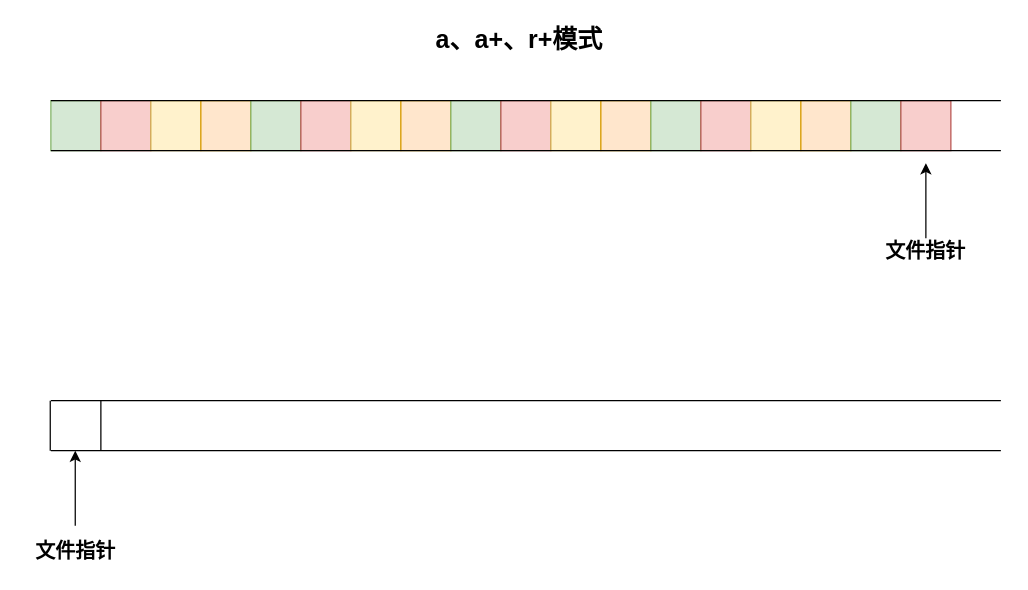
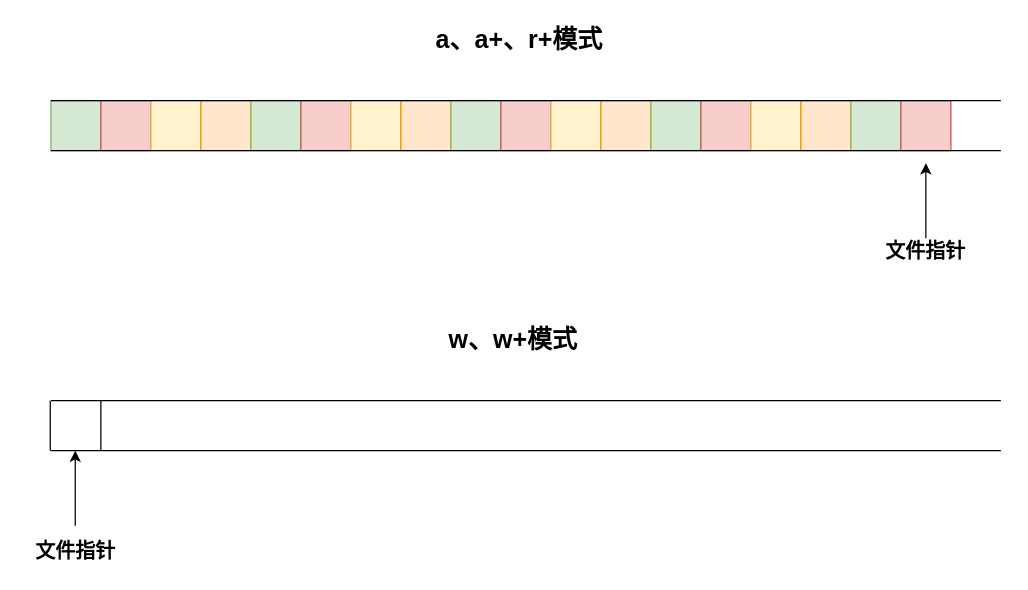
none -> (513, 338)
